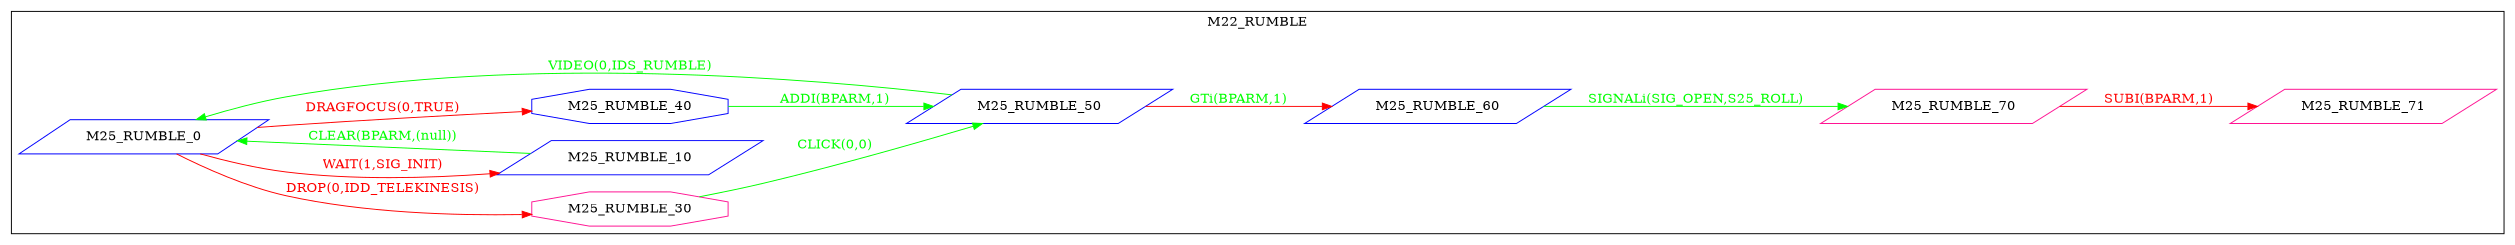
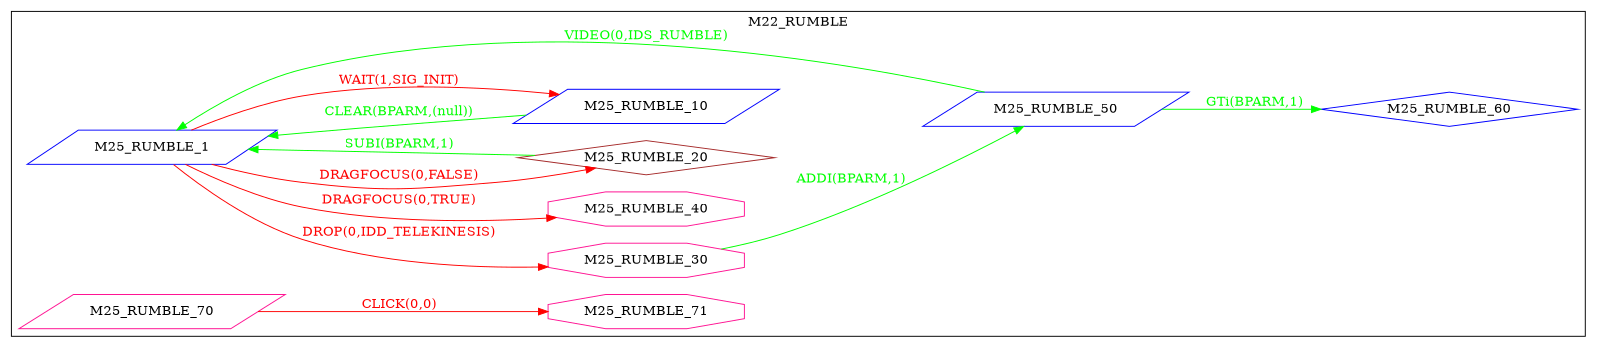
(2159, 99) -> (399, 304)
(630, 106) -> (646, 209)
(826, 106) -> none
(1234, 106) -> (1237, 109)
(1438, 106) -> (1449, 109)
(1691, 106) -> none
(2363, 106) -> (646, 312)
(144, 137) -> (152, 147)
(835, 145) -> (851, 179)
none -> (646, 158)
